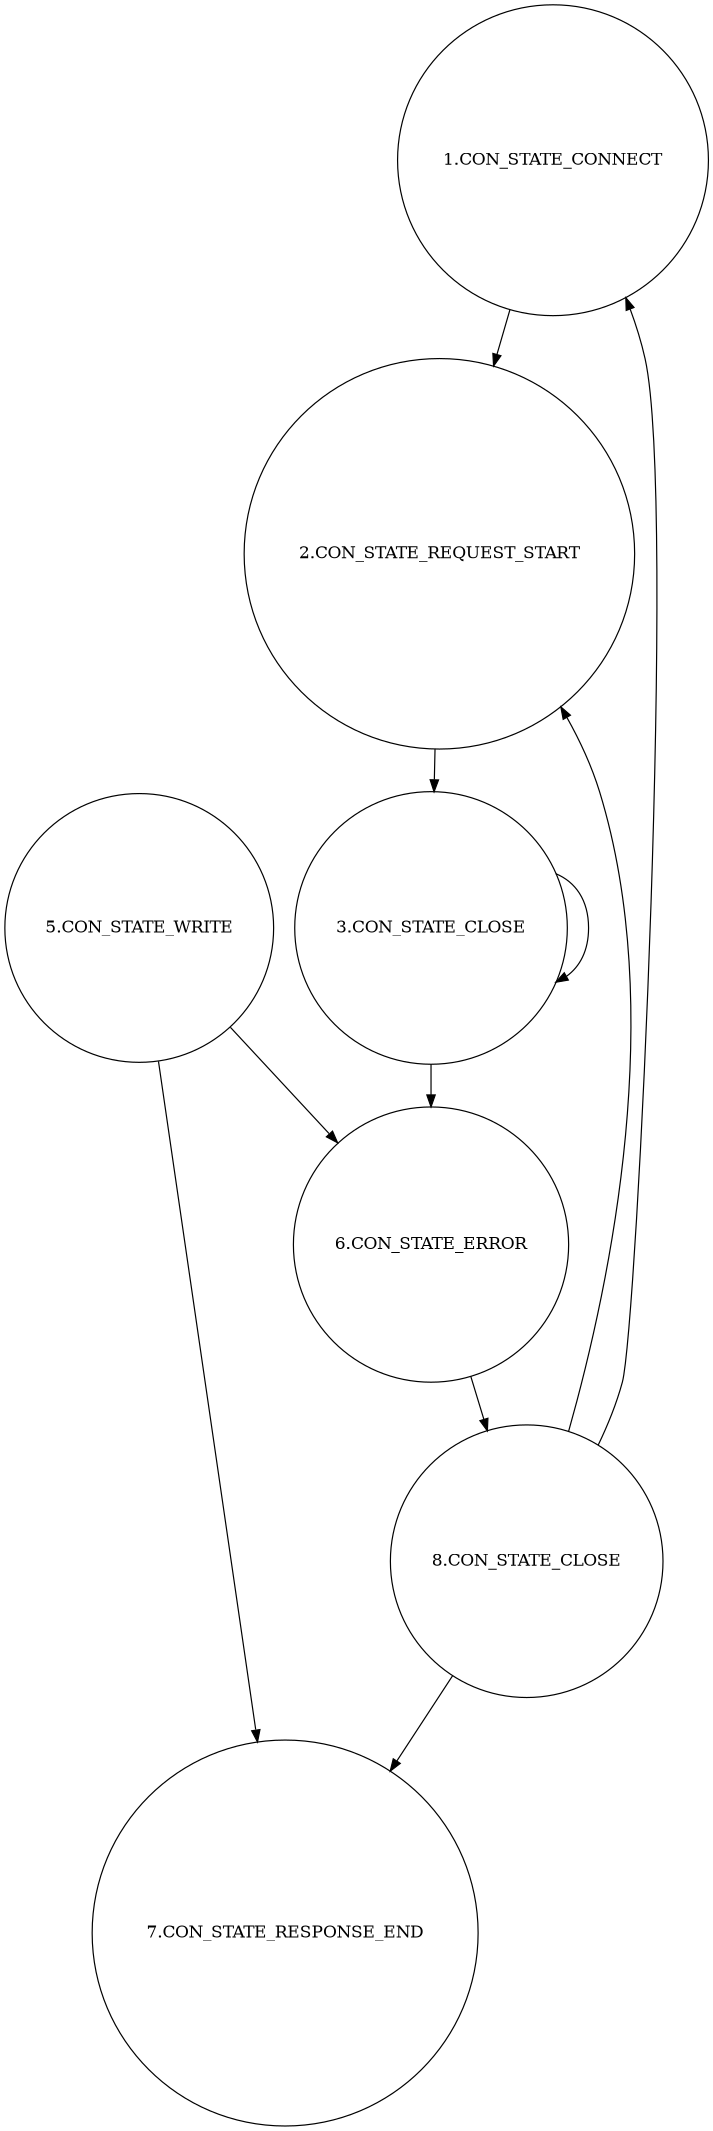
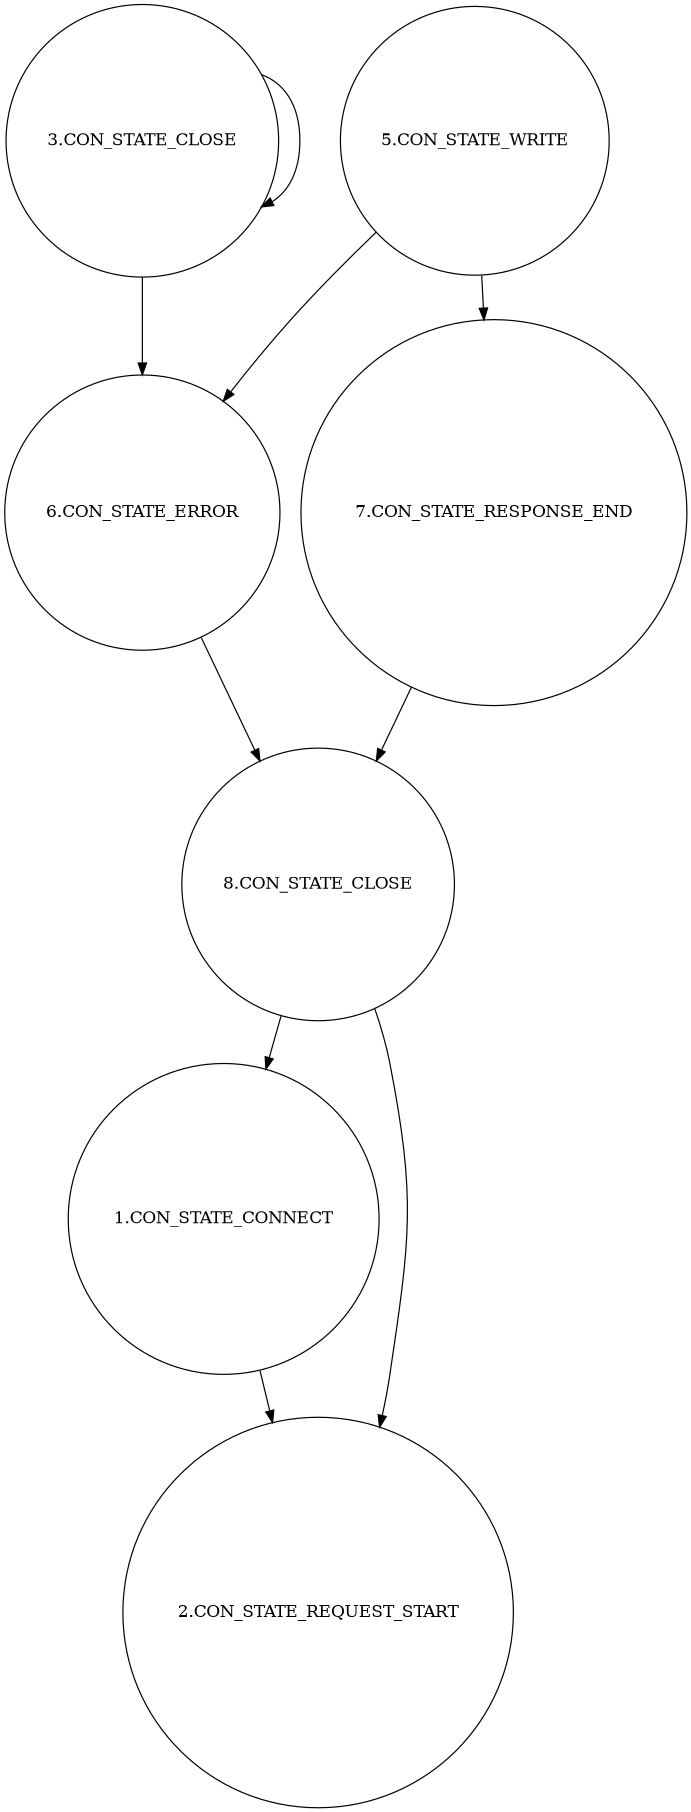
(435, 764) -> none
(425, 1718) -> (397, 718)
